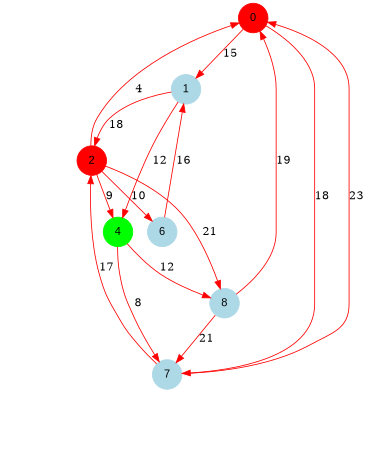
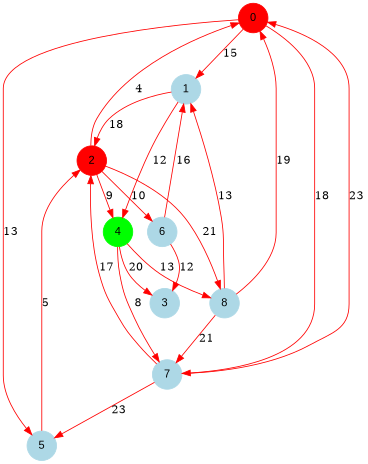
none -> (218, 199)
(168, 268) -> (168, 268)
none -> (165, 303)
none -> (42, 446)
